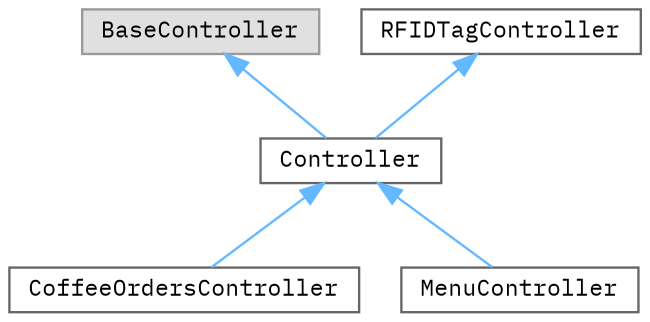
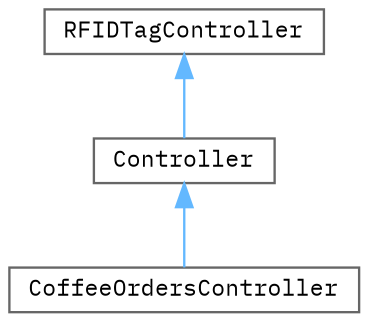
(201, 32) -> none
(520, 290) -> none
